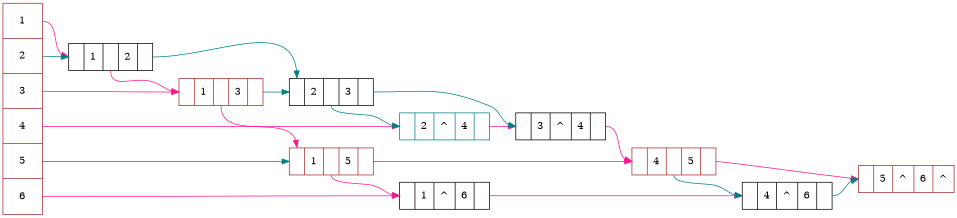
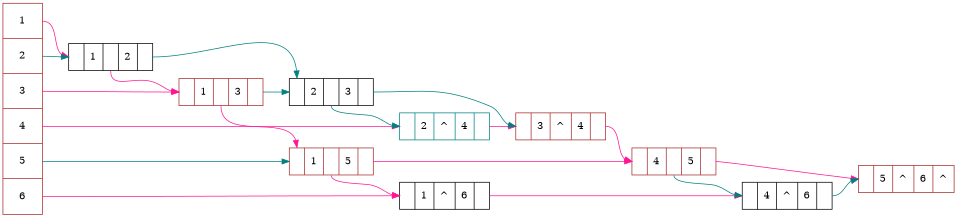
(561, 126) -> (561, 126)
